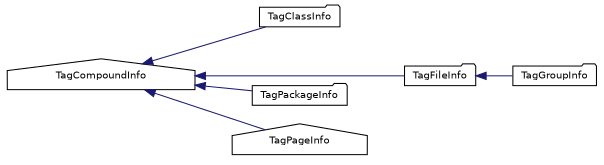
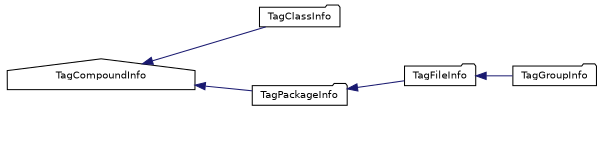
(305, 76) -> (381, 84)
(300, 141) -> none
